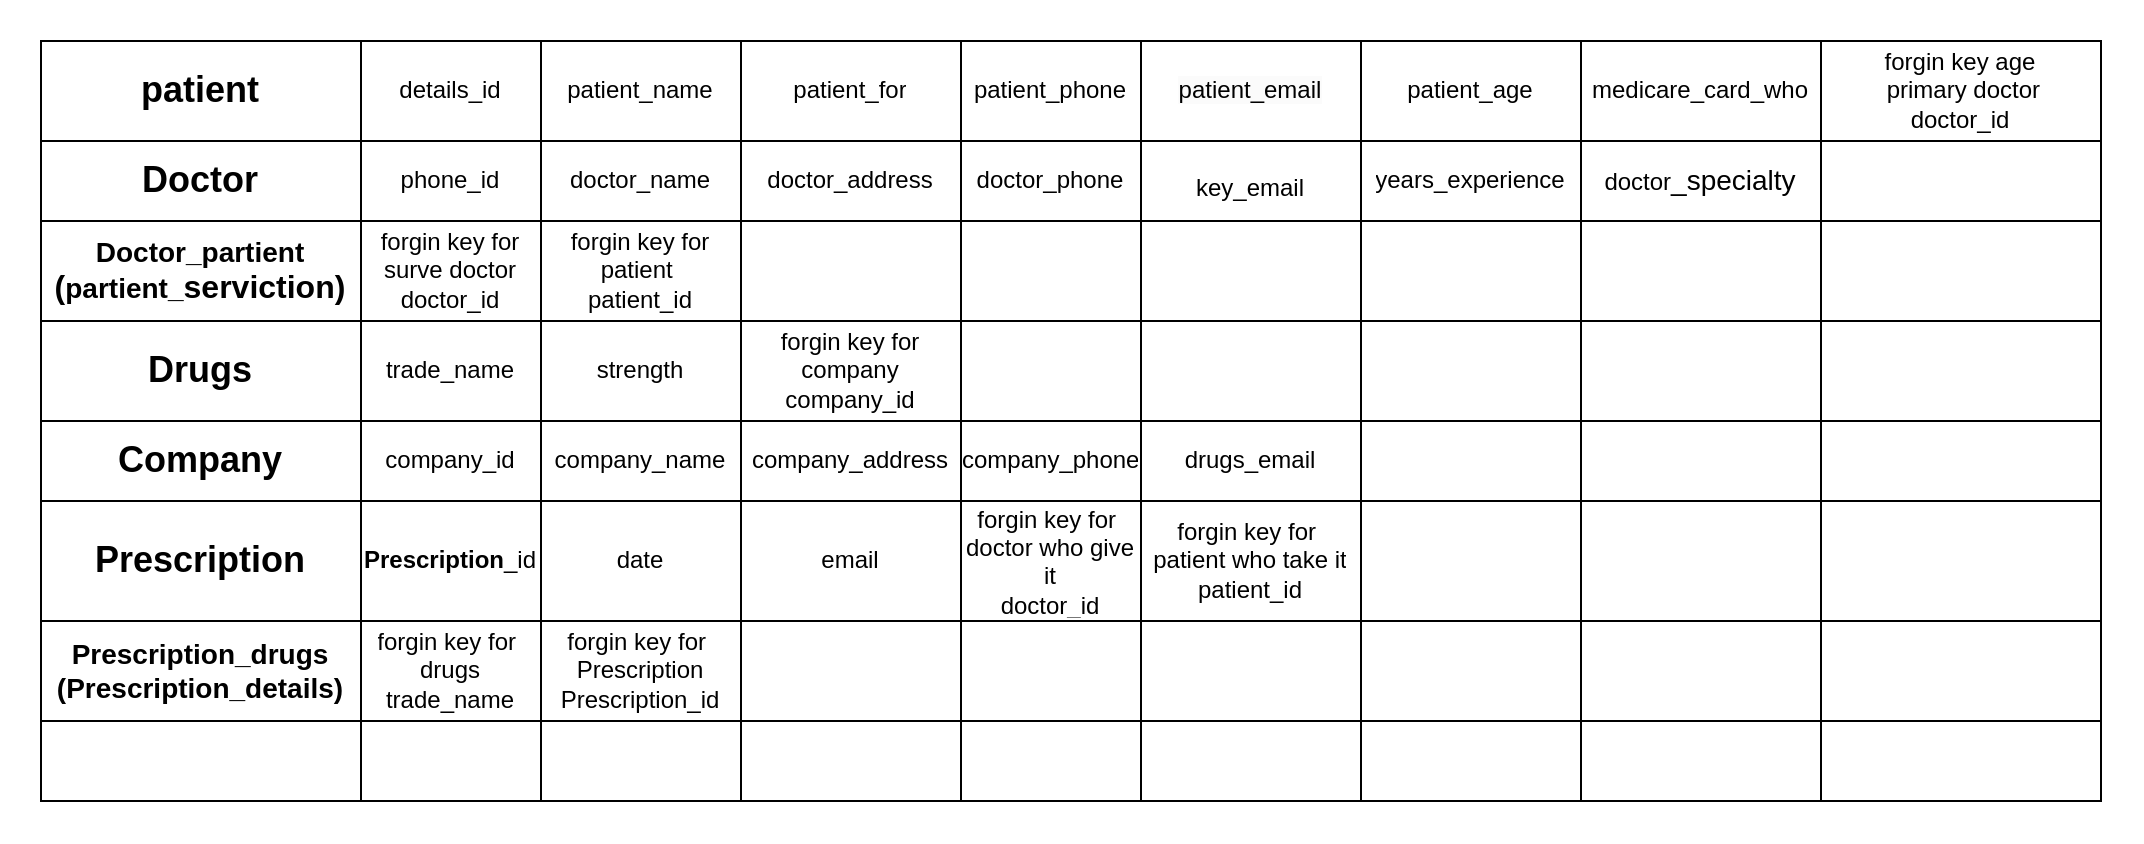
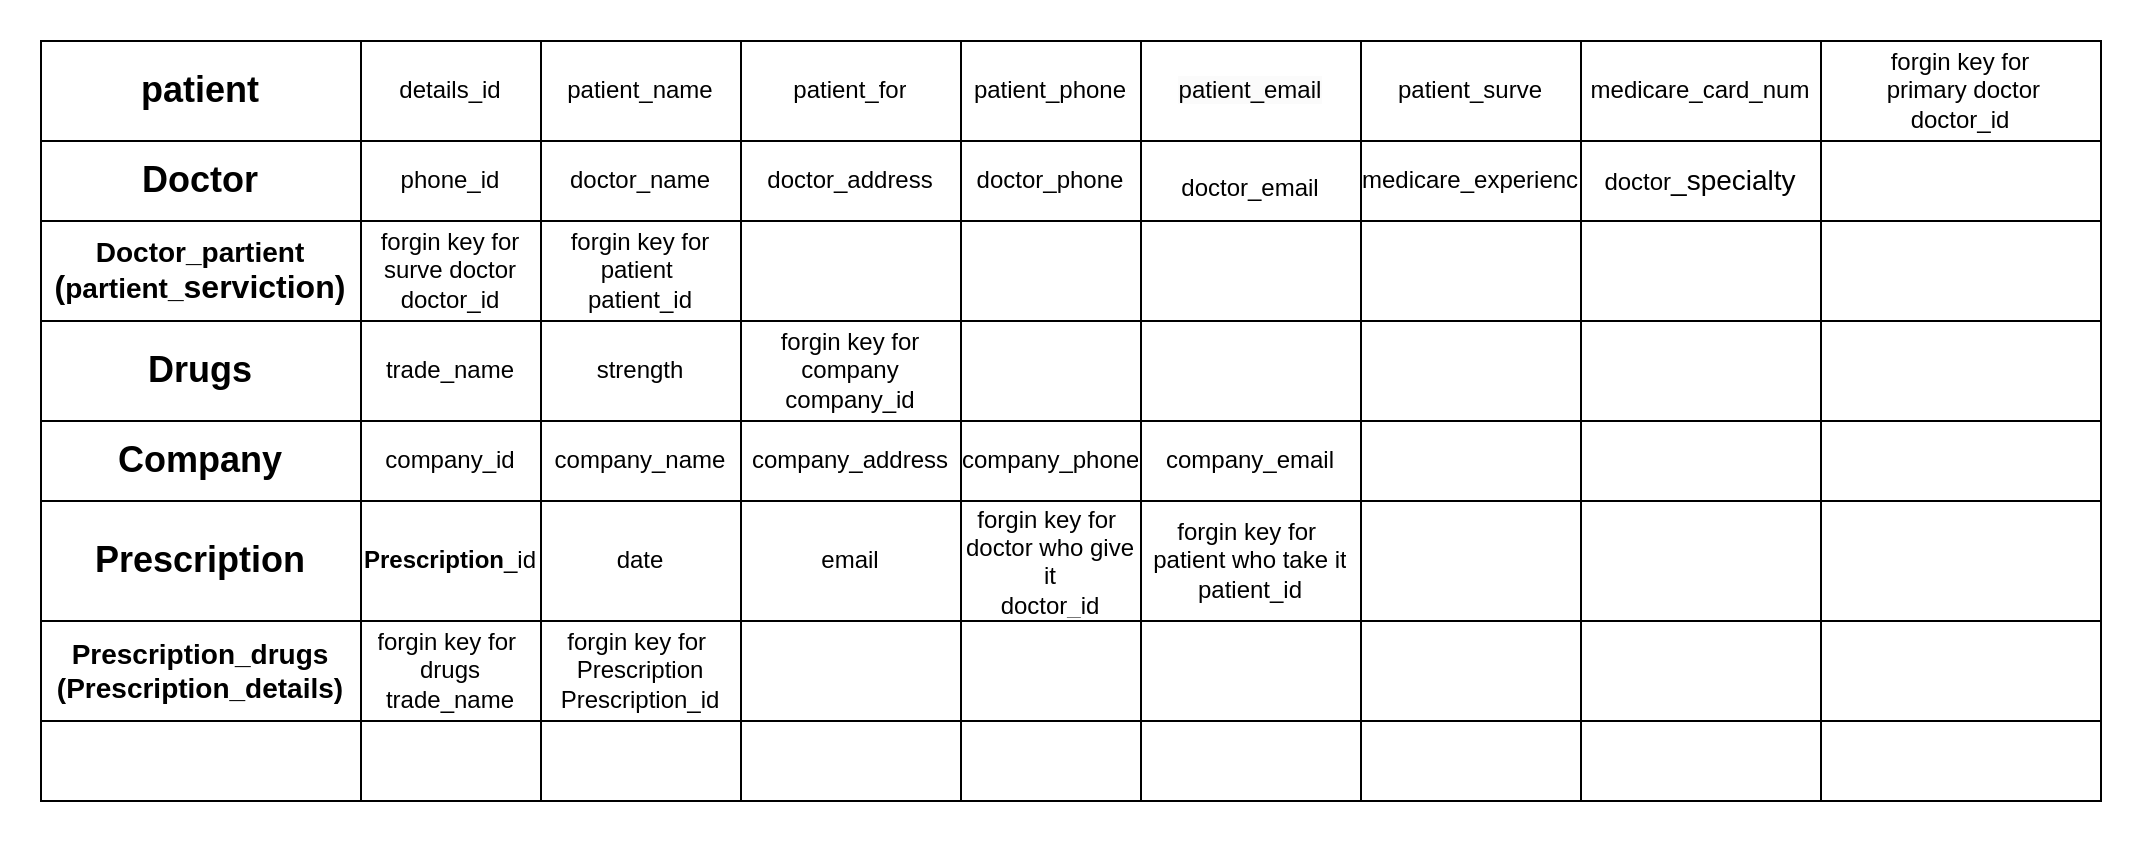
(1471, 91) -> (1471, 91)
(1701, 91) -> (1701, 91)
(1961, 91) -> (1961, 91)
(1251, 181) -> (1251, 181)
(1471, 181) -> (1471, 181)
(1251, 461) -> (1251, 461)
